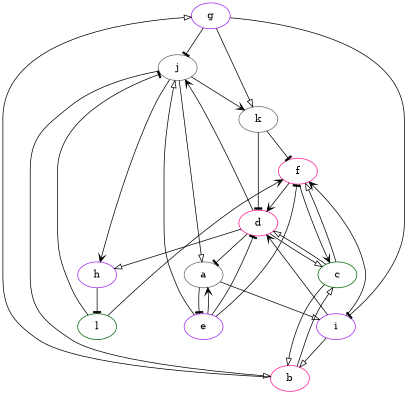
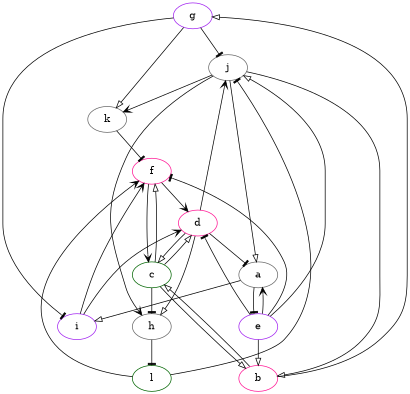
(258, 169) -> none
(97, 275) -> (152, 327)
none -> (152, 299)
(315, 350) -> (258, 349)
